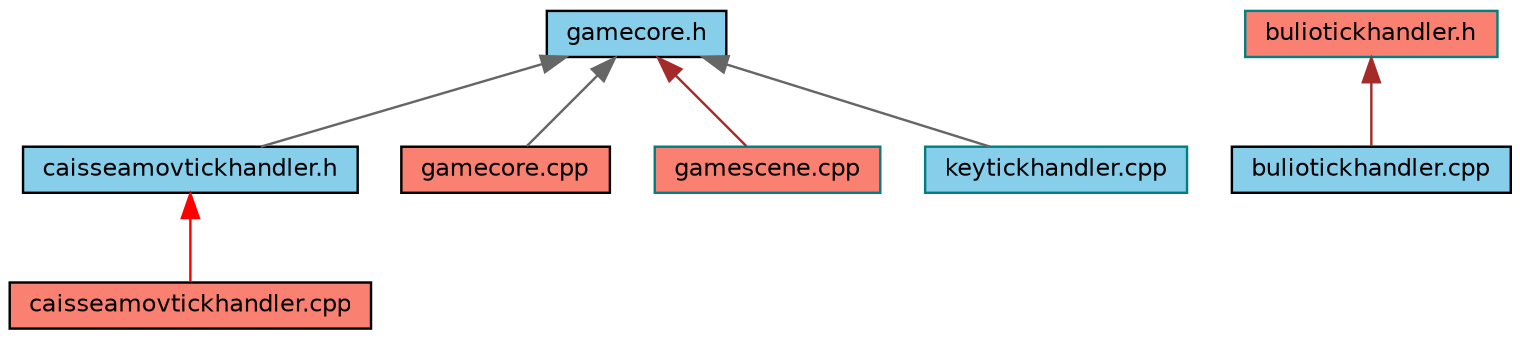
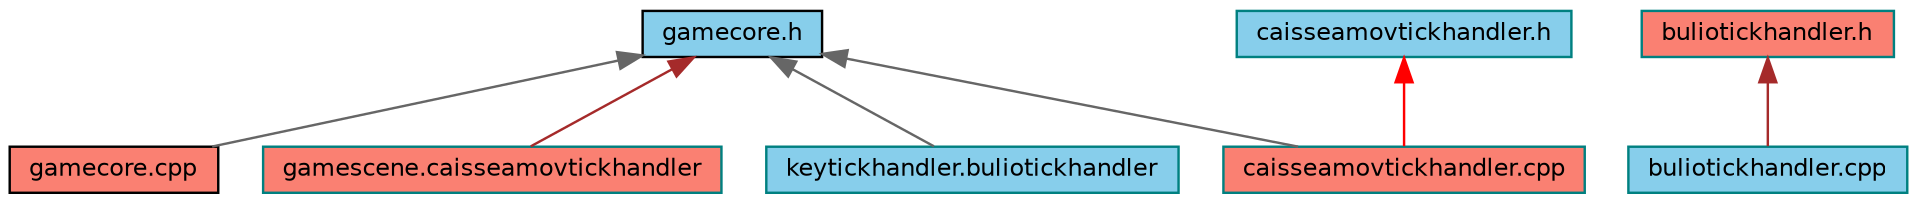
(401, 105) -> (1072, 103)
(190, 170) -> (1404, 34)
(768, 170) -> (492, 170)
(1056, 170) -> (972, 170)
(1371, 170) -> (1768, 170)
(190, 306) -> (1404, 170)
